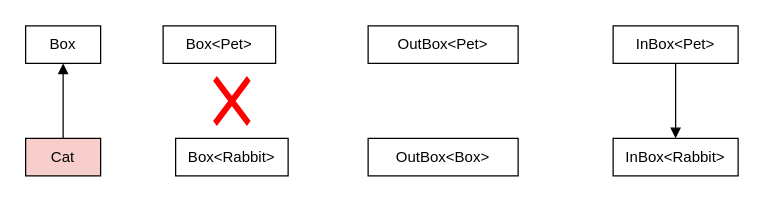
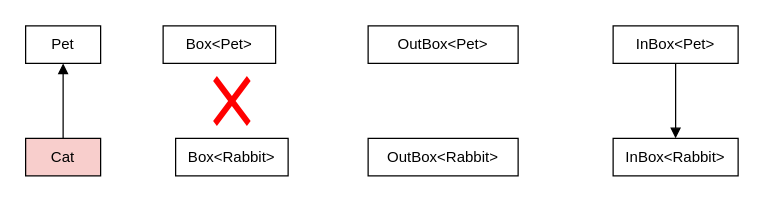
(63, 44) -> (63, 44)
(443, 157) -> (443, 157)
